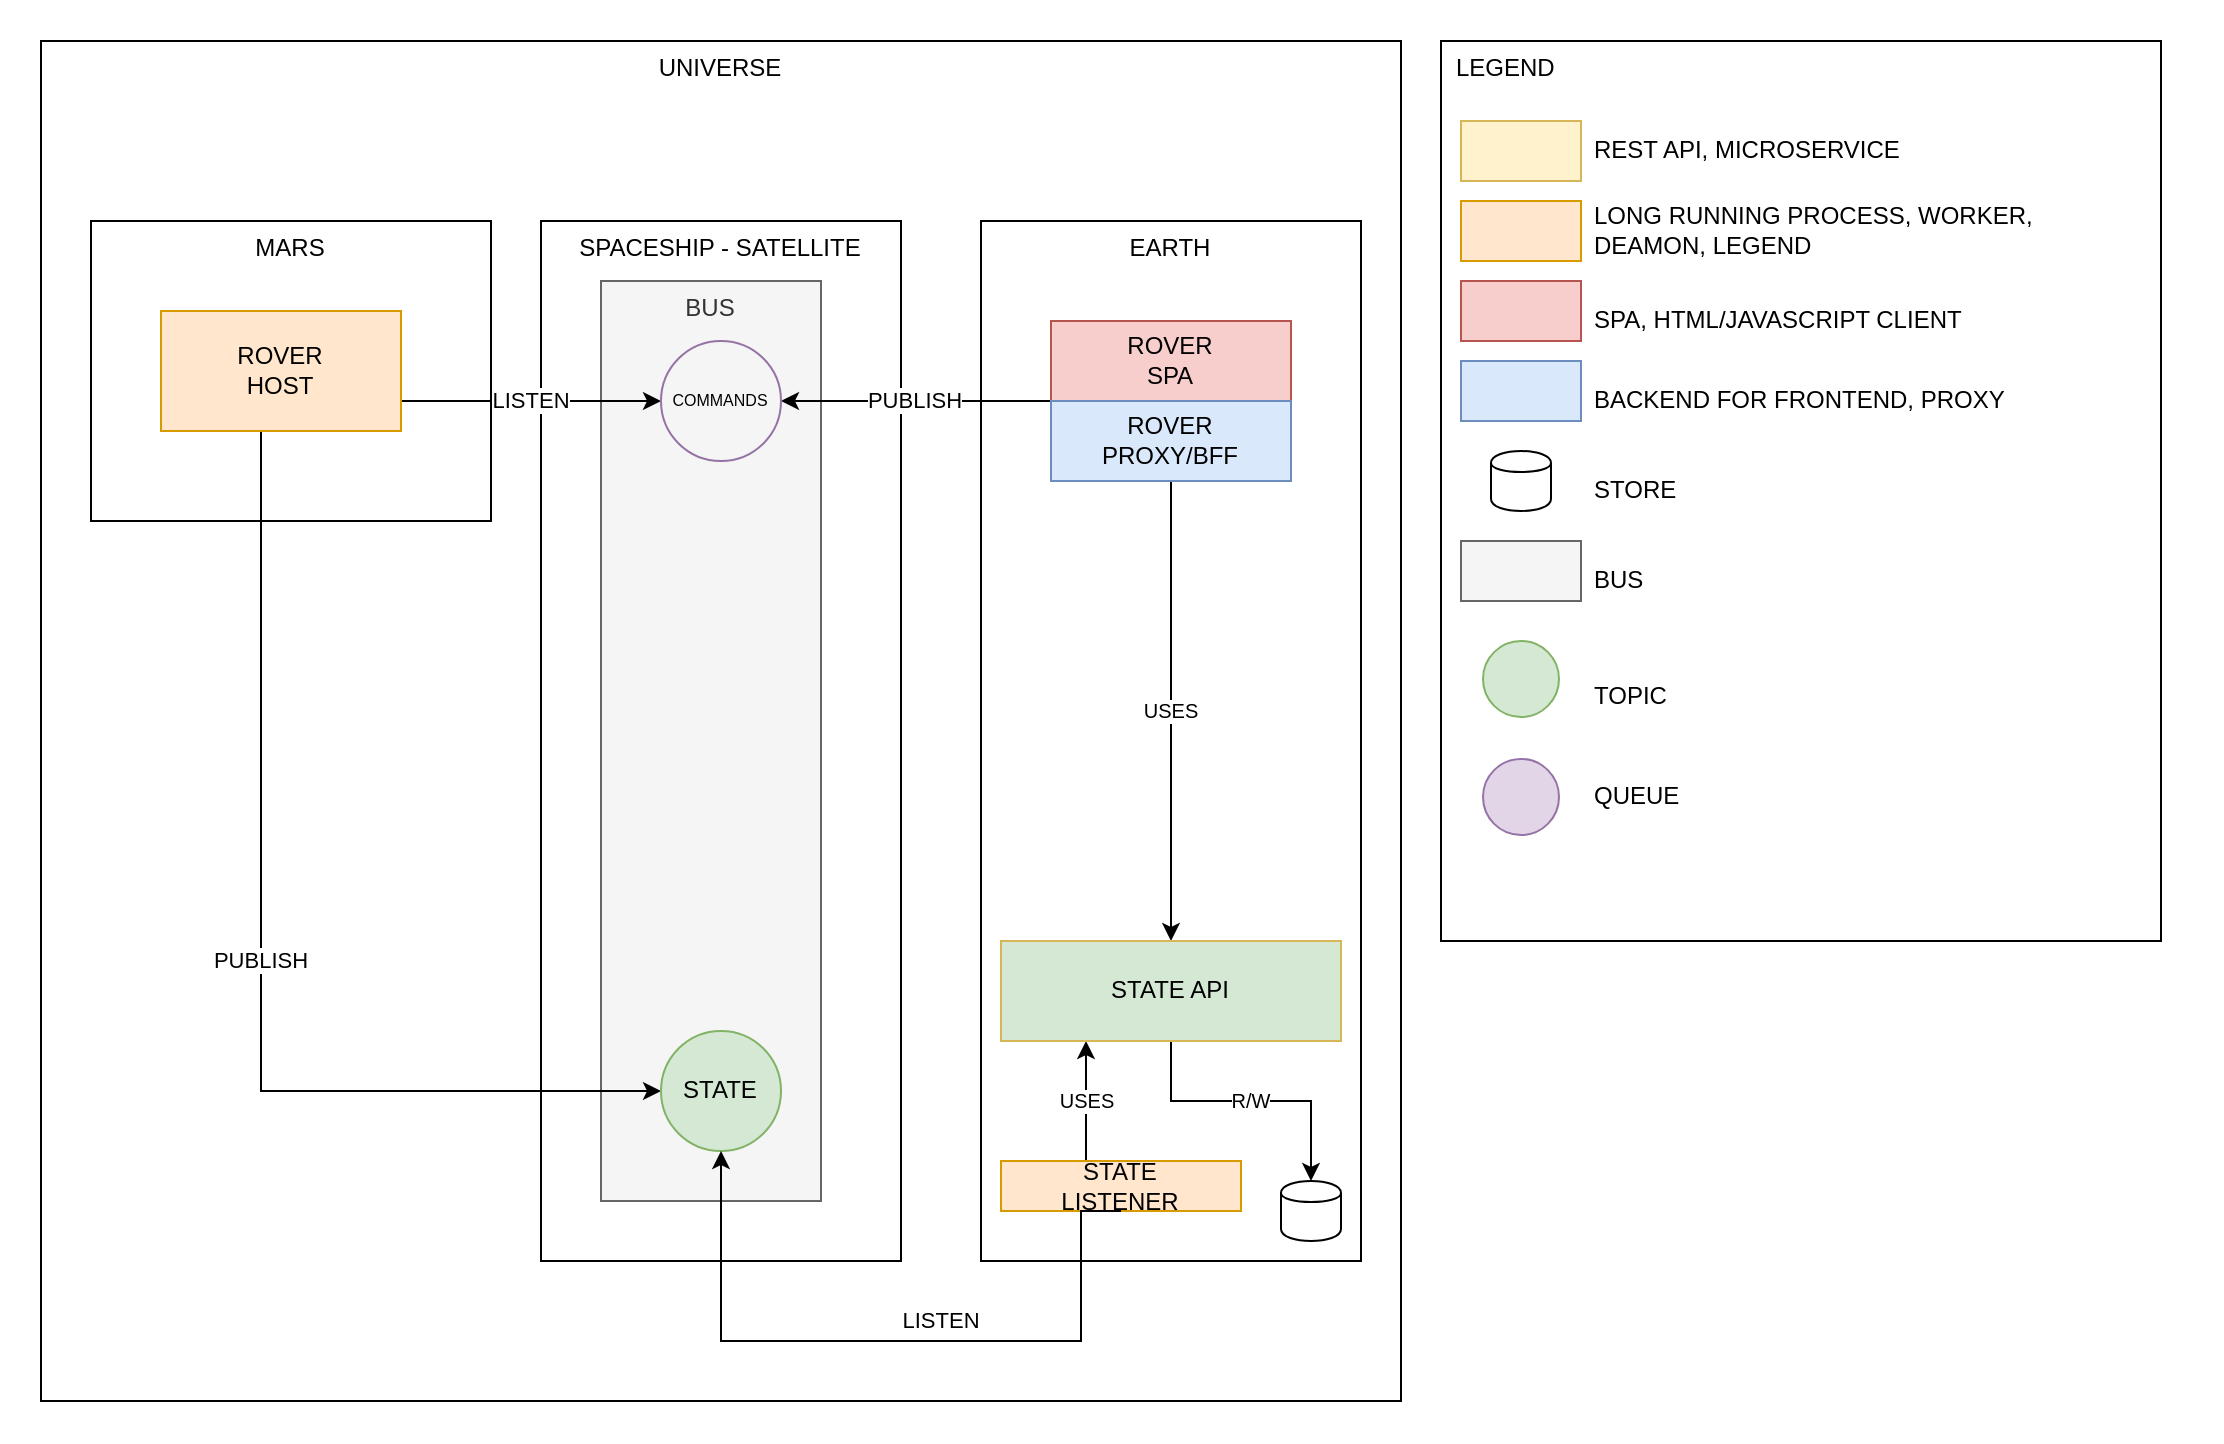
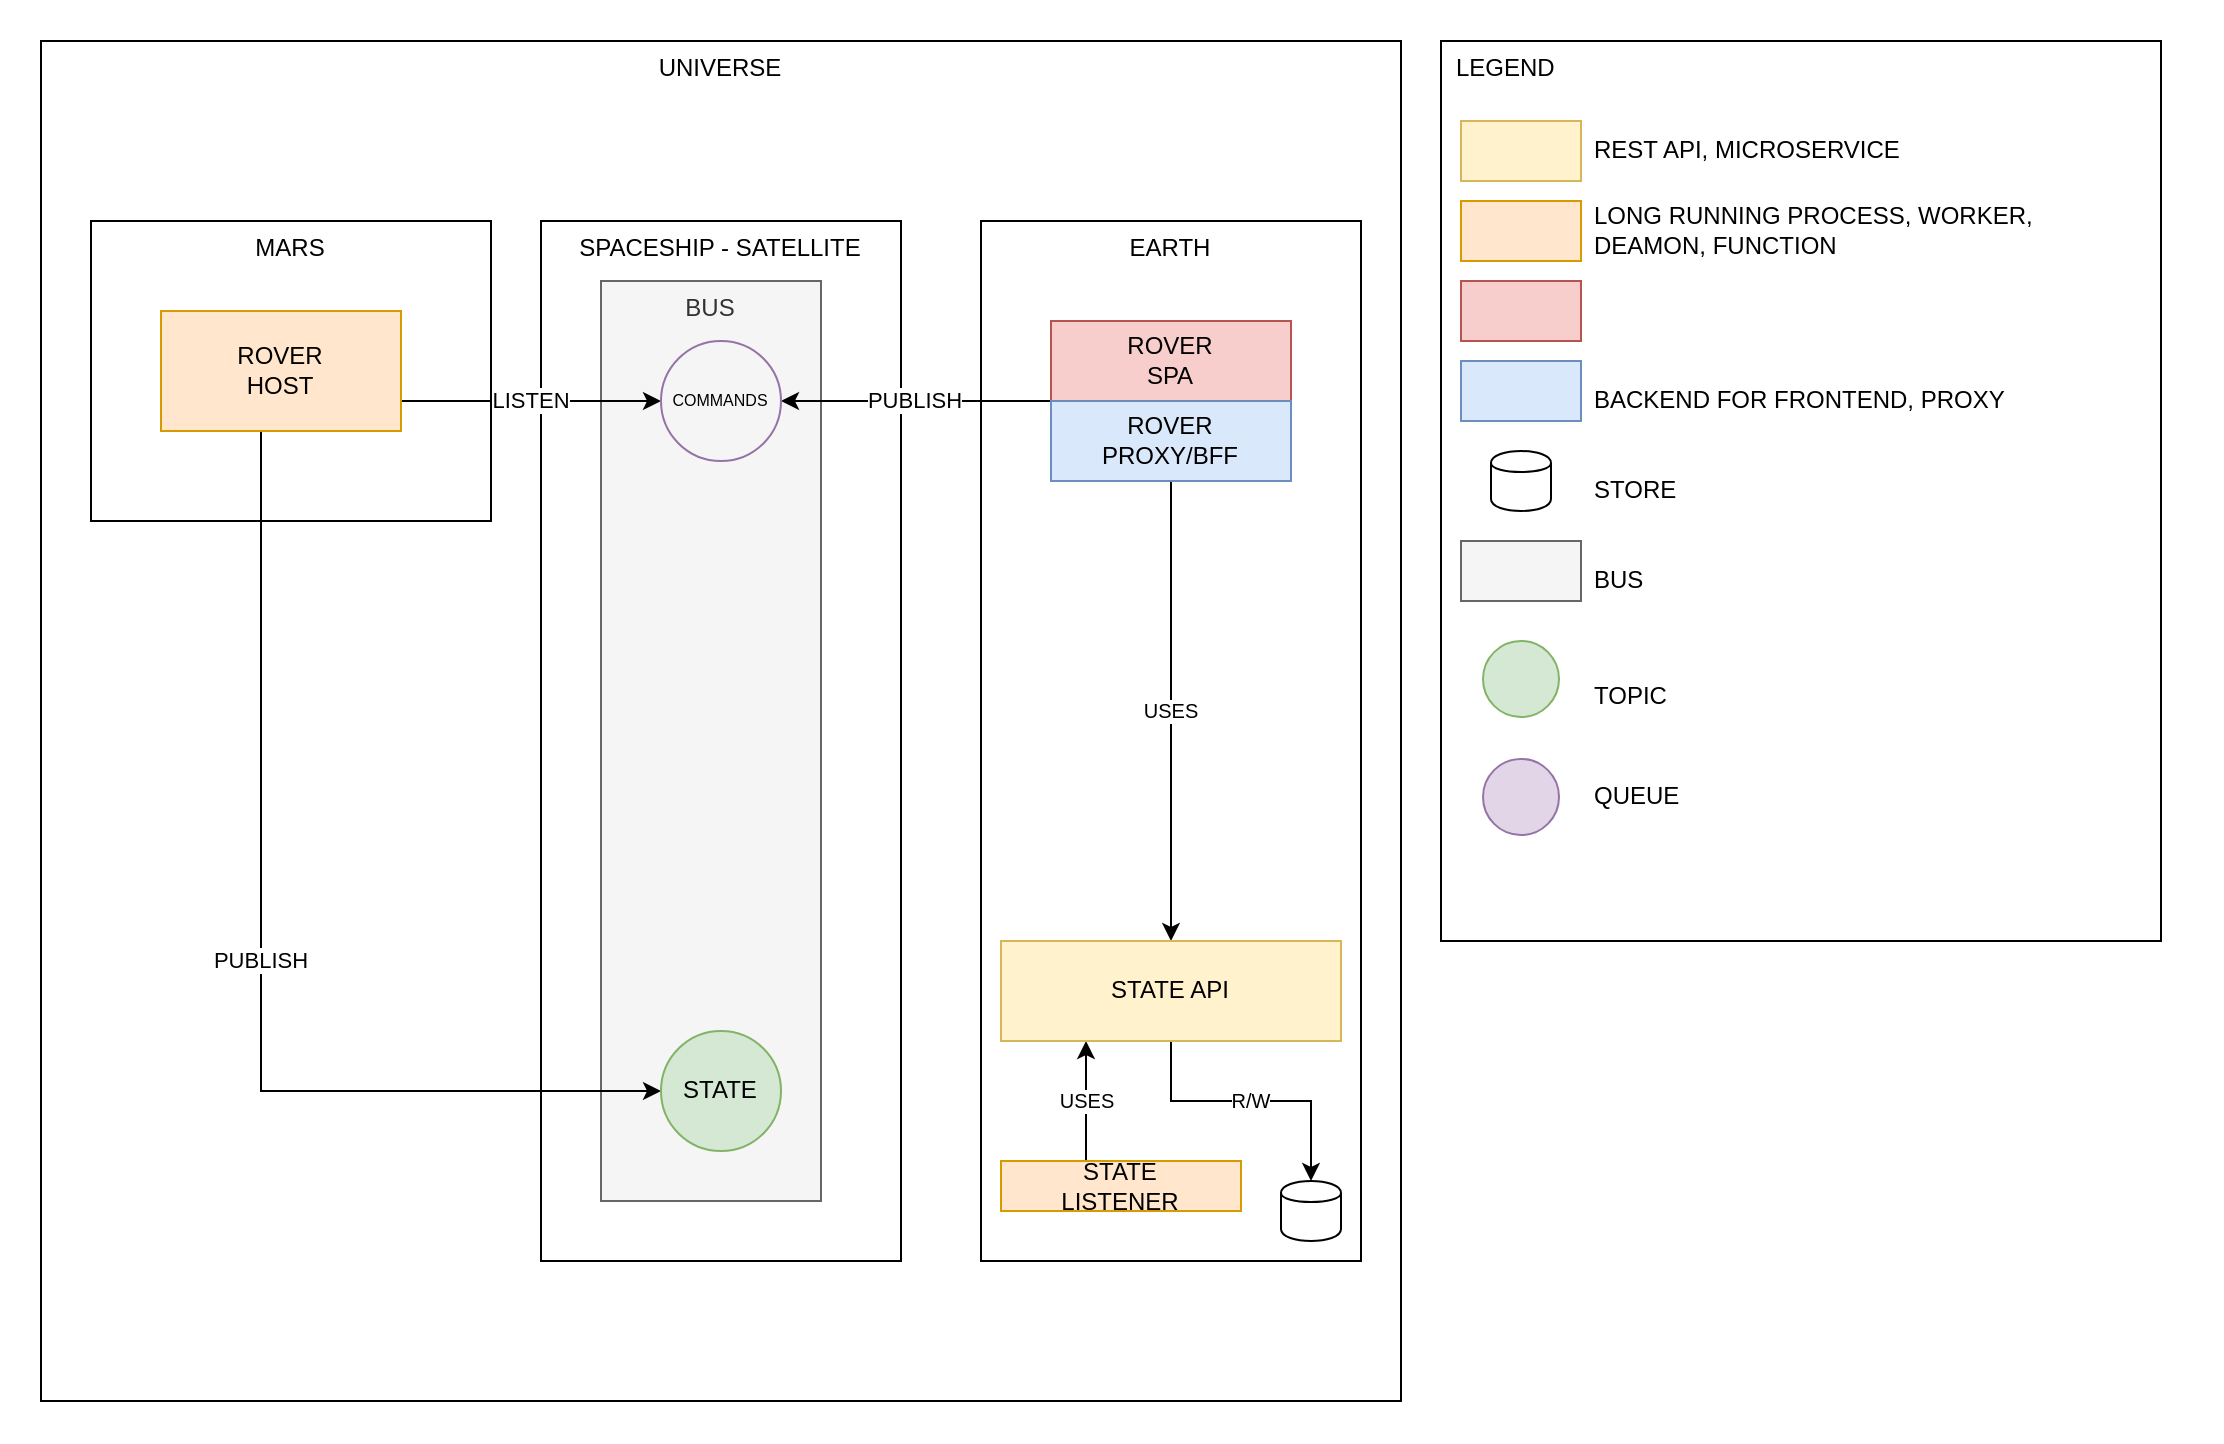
(1866, 231) -> (1868, 231)
(1871, 321) -> none
(1171, 991) -> (1171, 991)
(898, 1341) -> none
